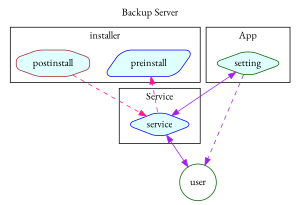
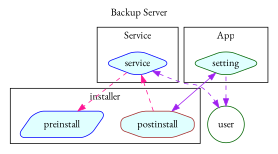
(205, 93) -> (192, 93)
(177, 151) -> (190, 84)
